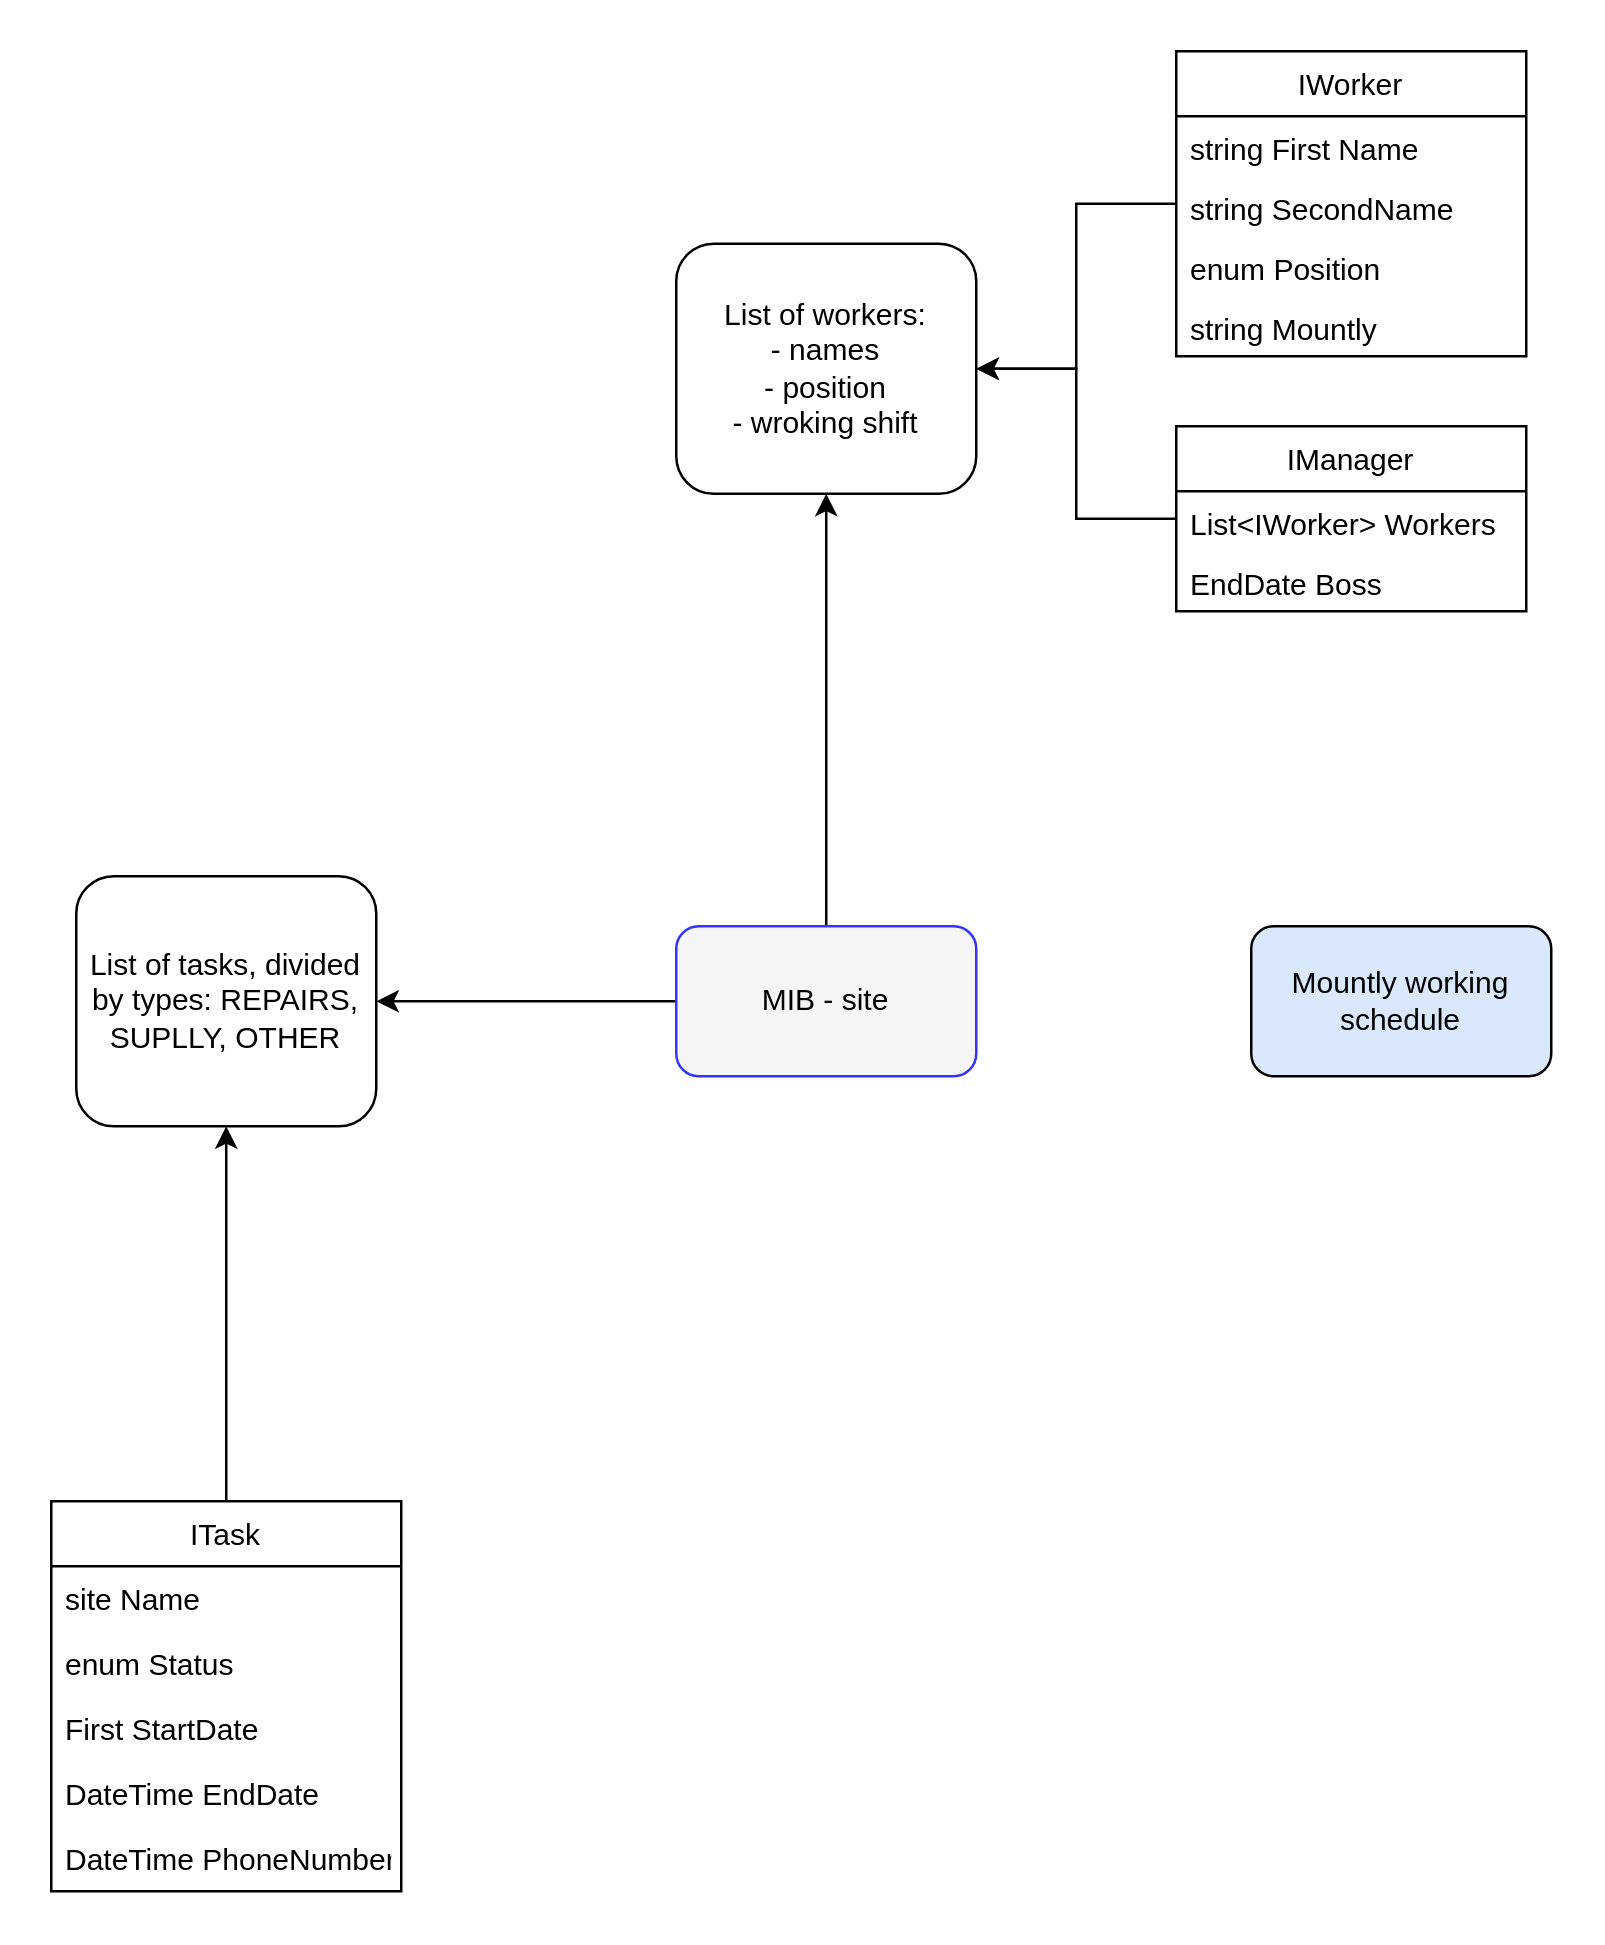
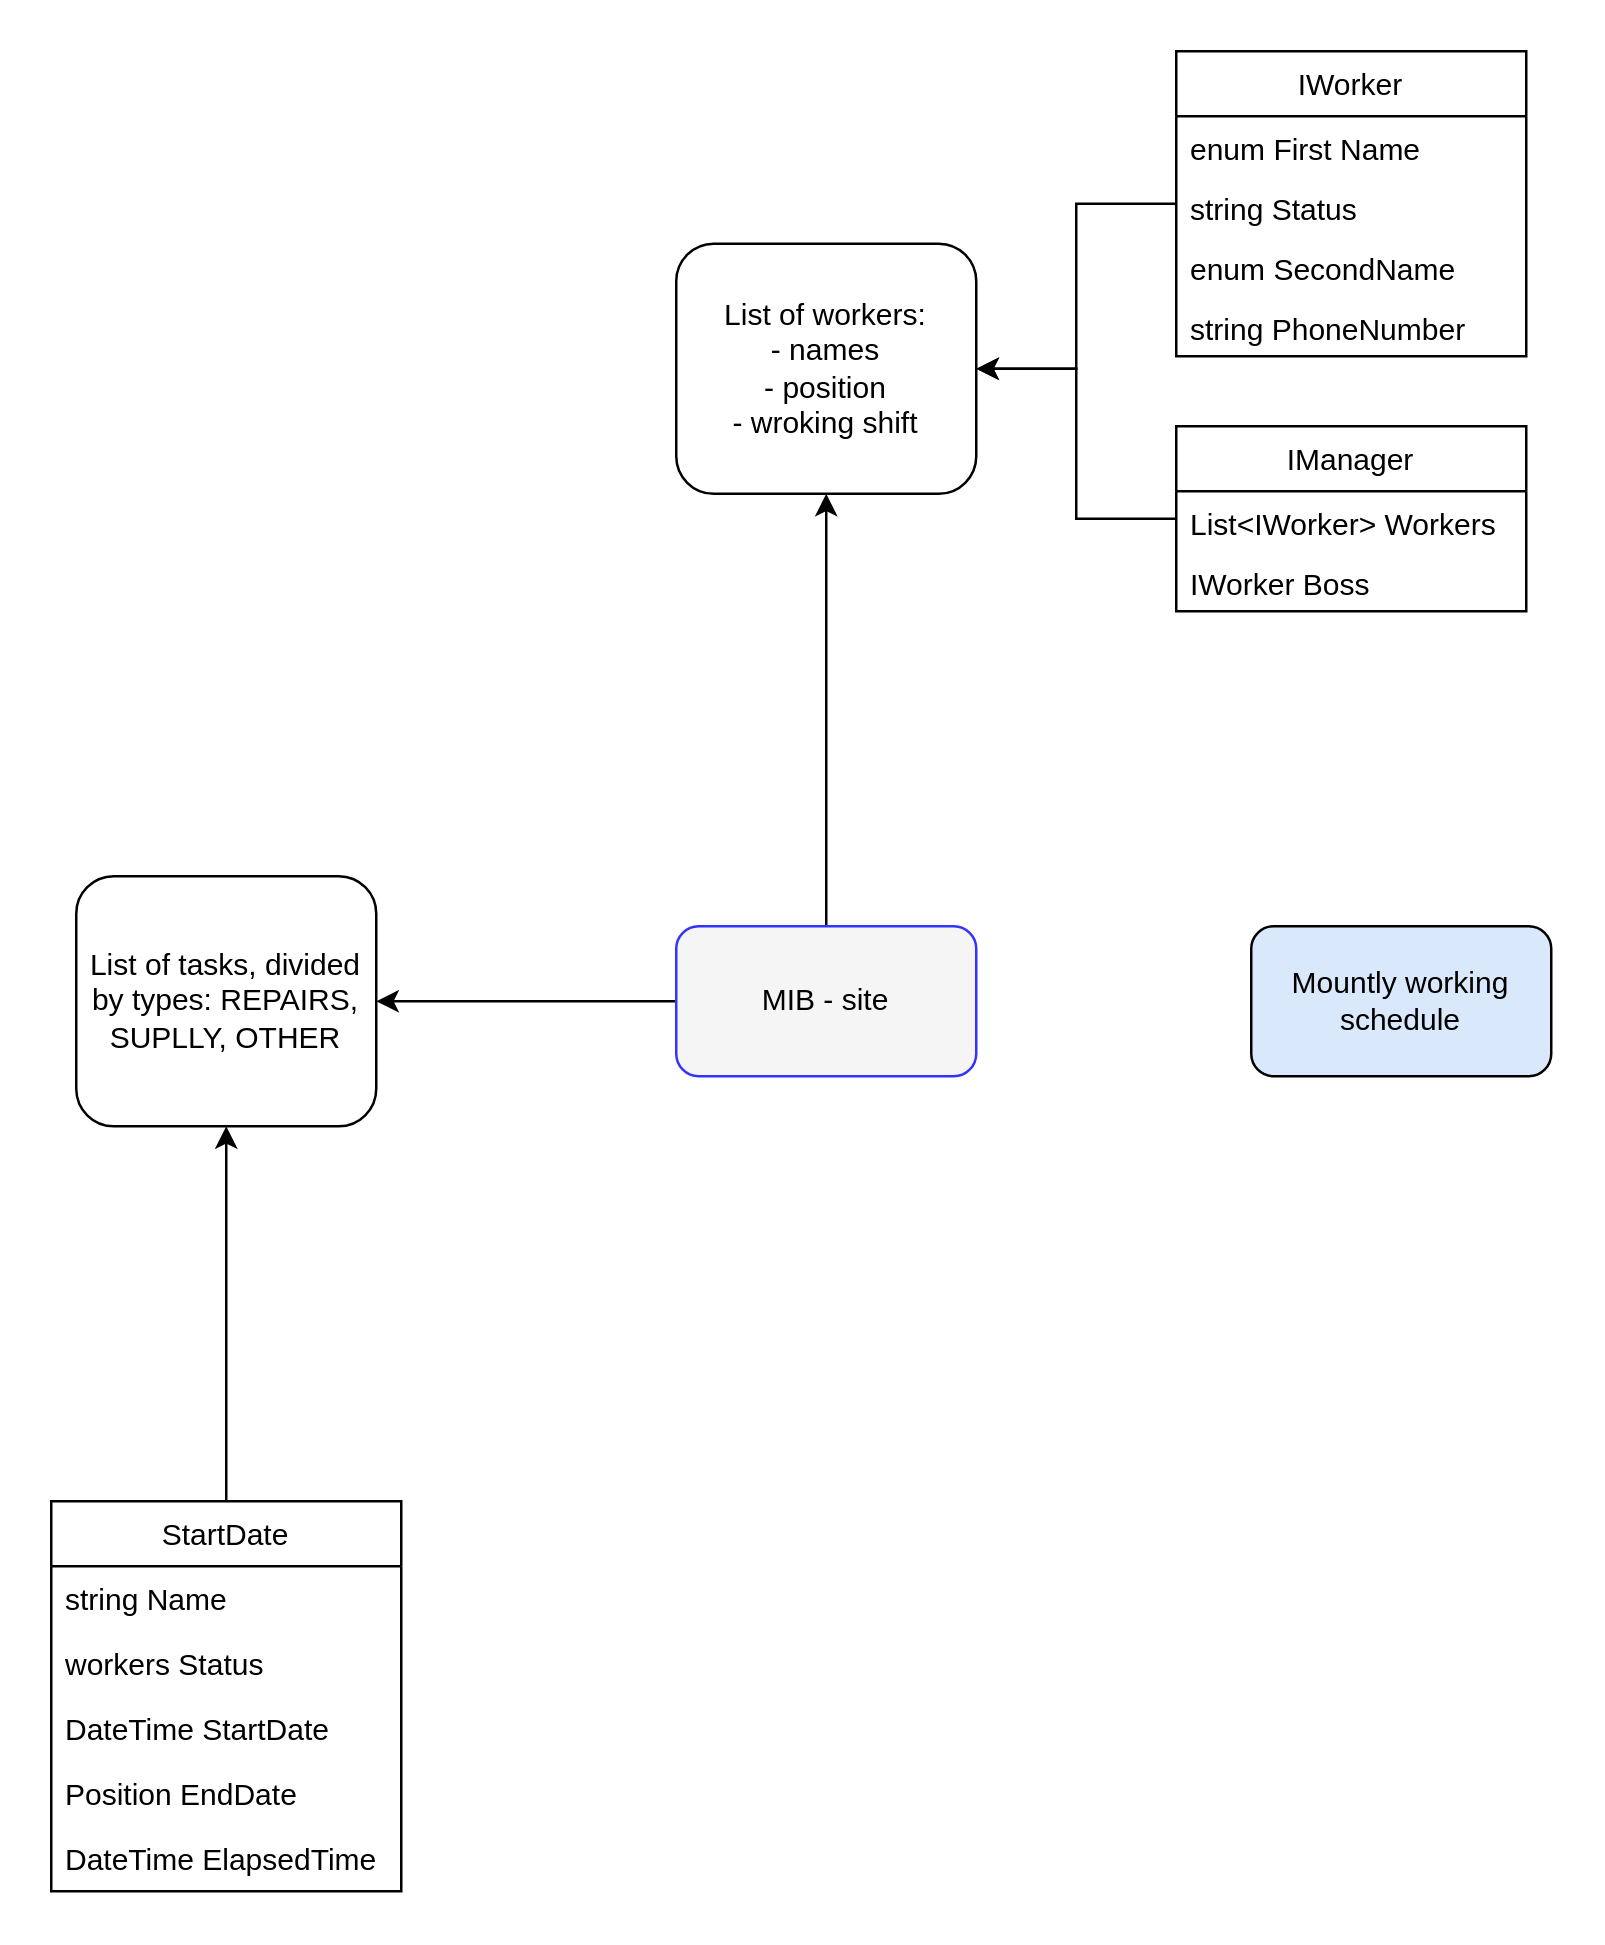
(1317, 150) -> (1304, 150)
(1325, 210) -> (1291, 210)
(1288, 270) -> (1312, 270)
(1296, 330) -> (1333, 330)
(1287, 585) -> (1287, 585)
(225, 1535) -> (225, 1535)
(133, 1600) -> (150, 1600)
(154, 1665) -> (179, 1665)
(183, 1730) -> (208, 1730)
(192, 1795) -> (188, 1795)
(225, 1860) -> (217, 1860)
